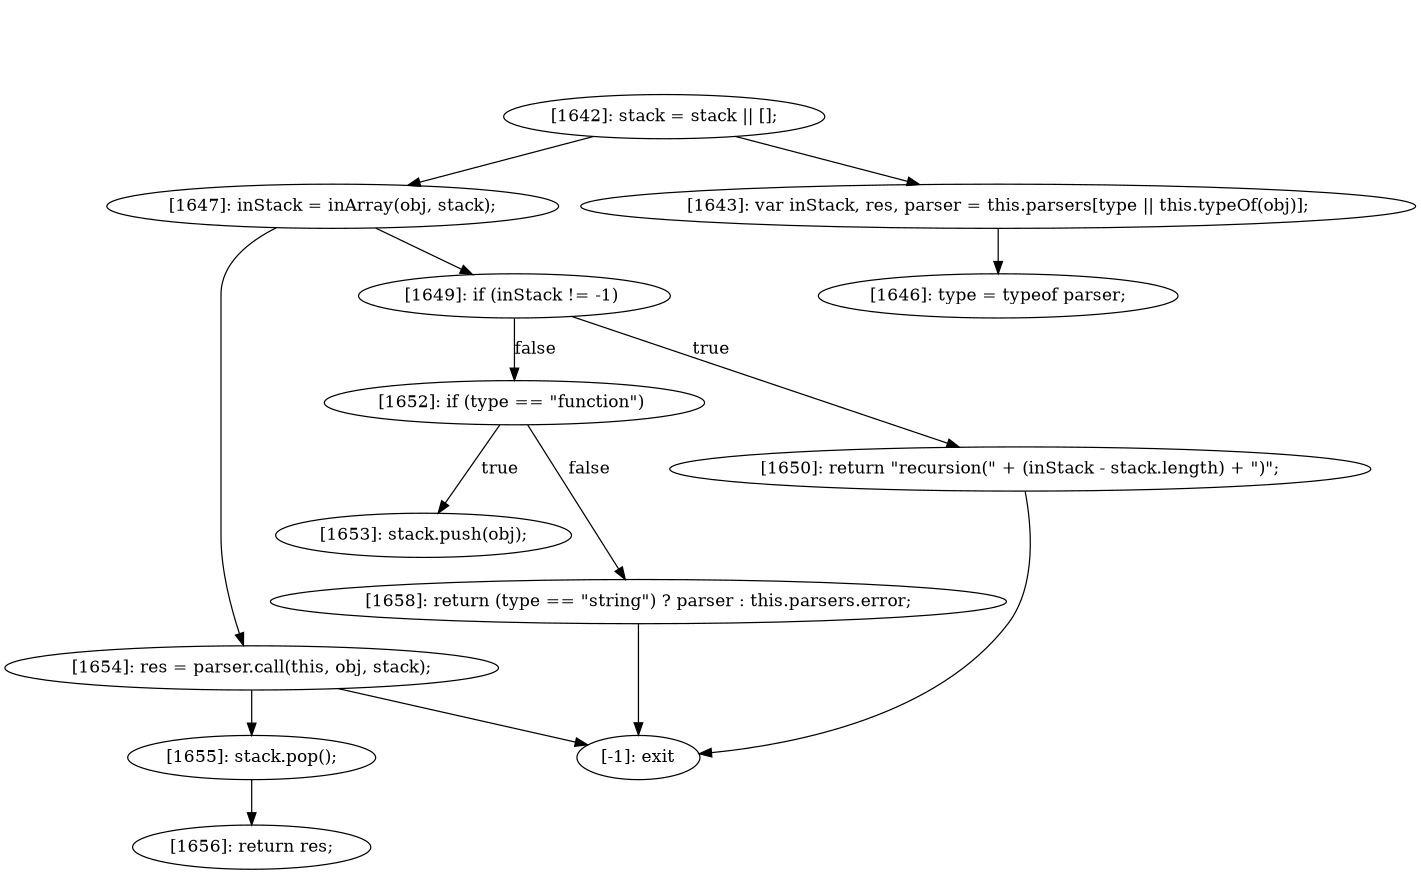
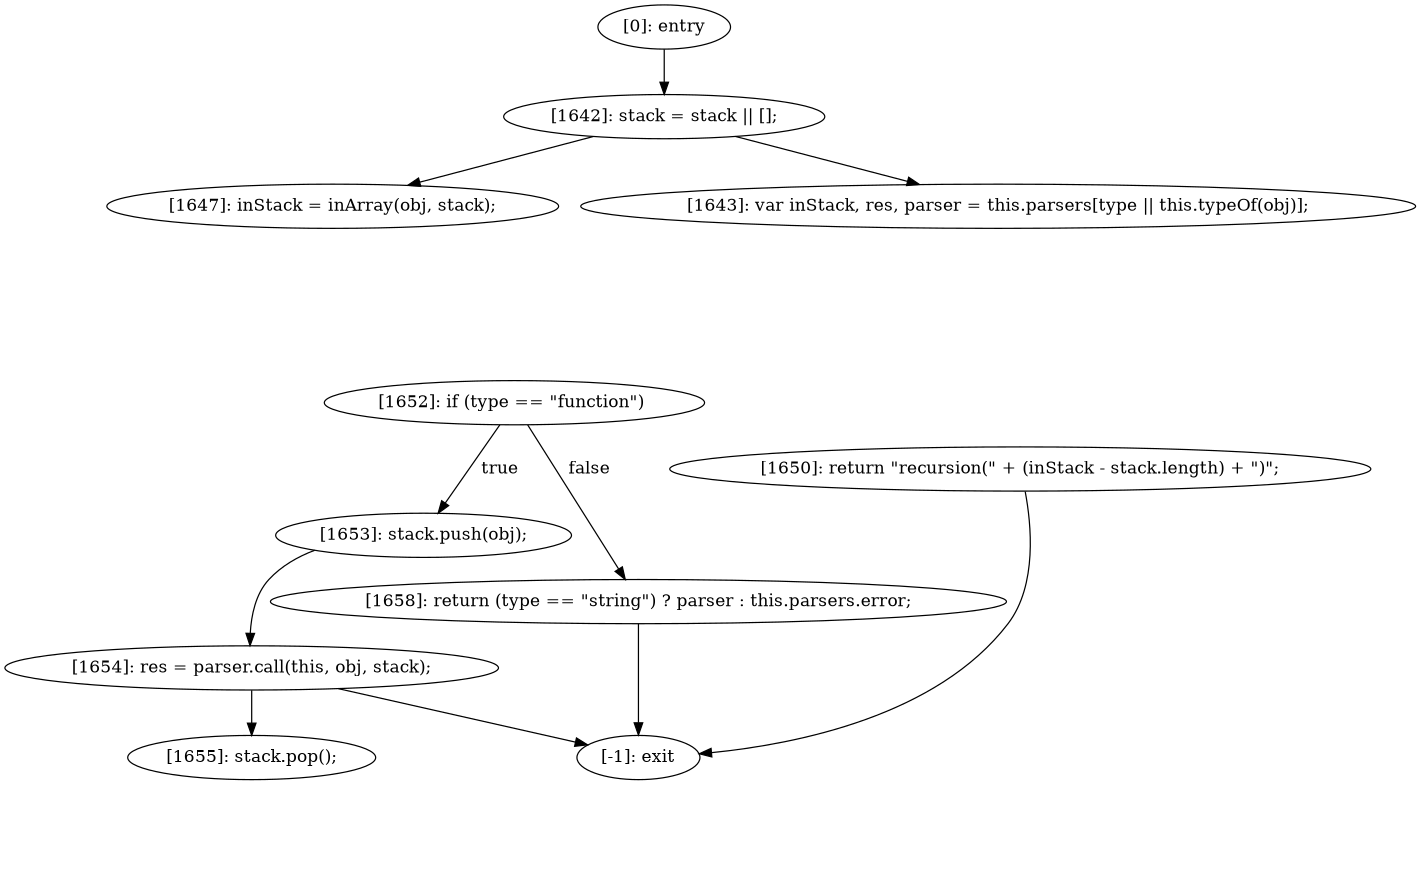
none -> (664, 27)
(514, 296) -> none
(998, 296) -> none
(221, 420) -> (268, 581)
(252, 847) -> none
